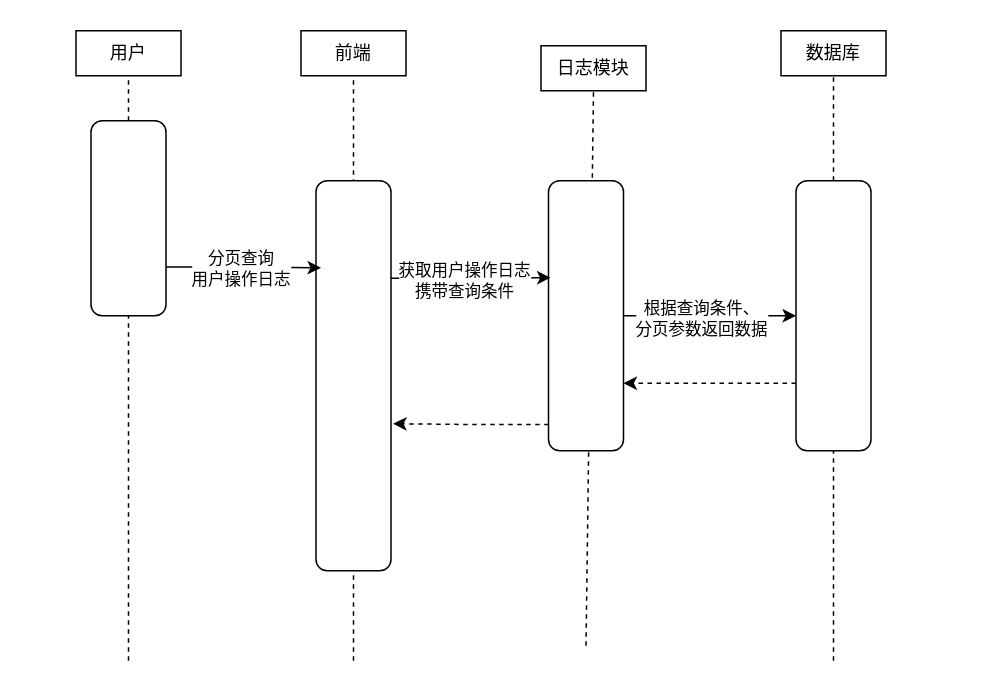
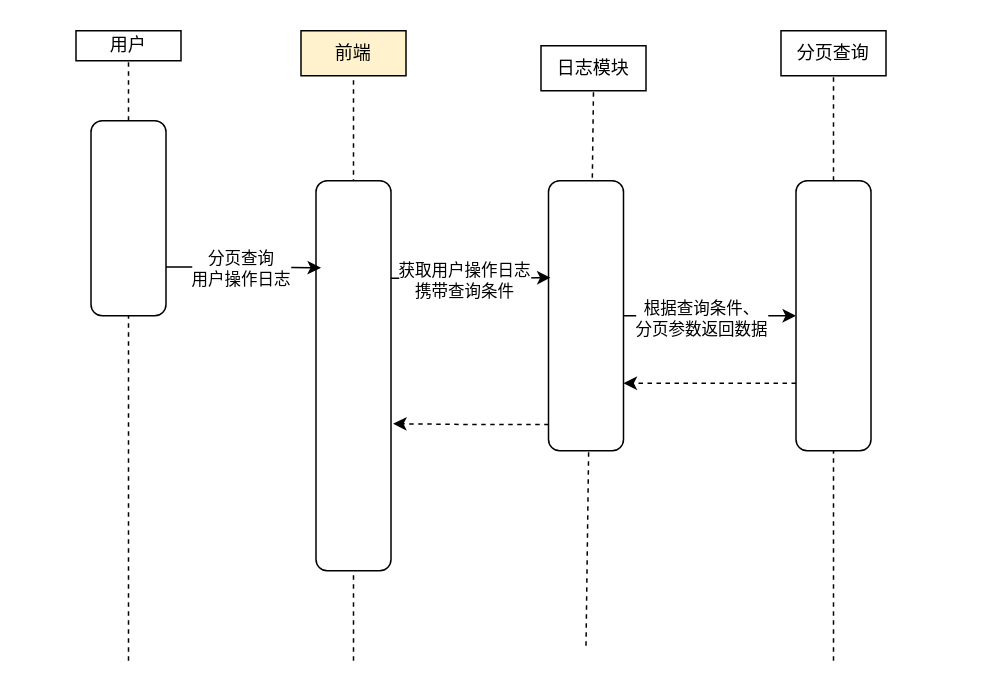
(128, 53) -> (128, 46)
(353, 53) -> (353, 53)
(833, 53) -> (833, 53)
